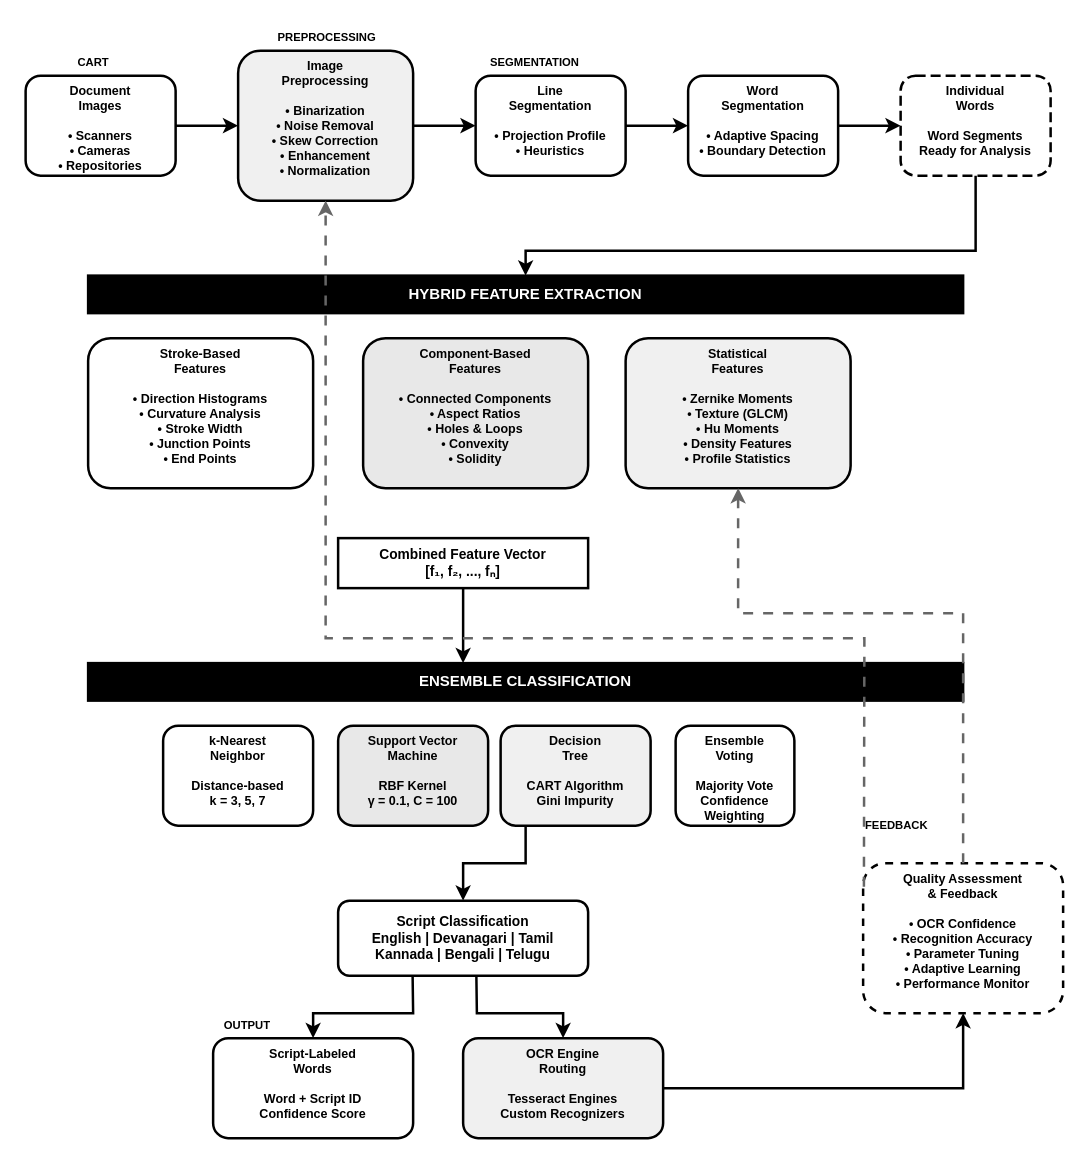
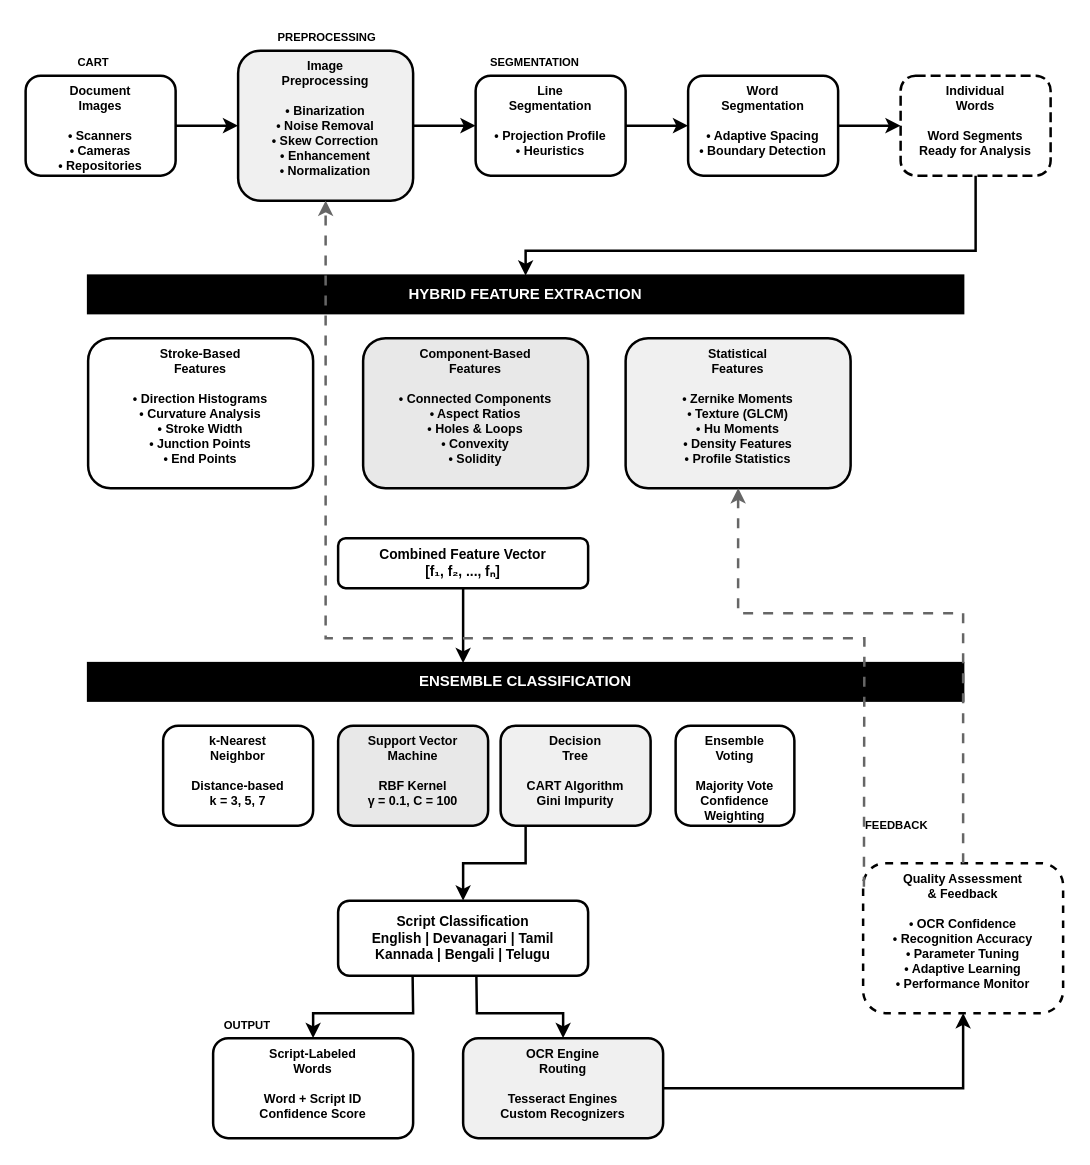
(463, 563) -> (463, 563)
